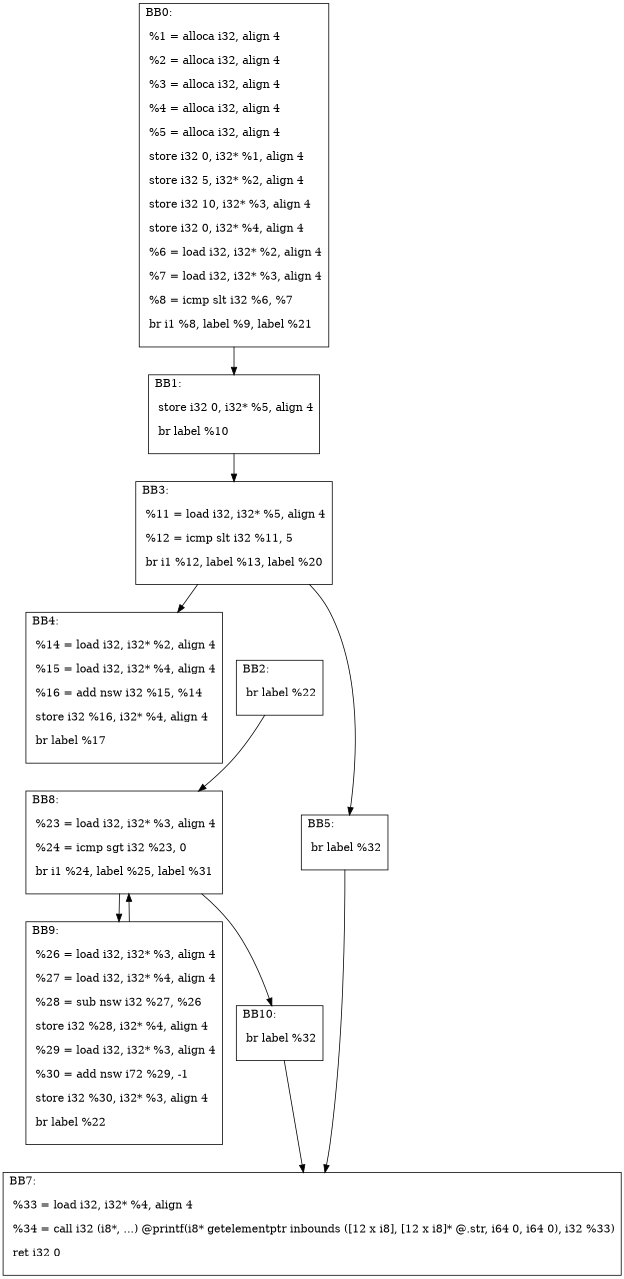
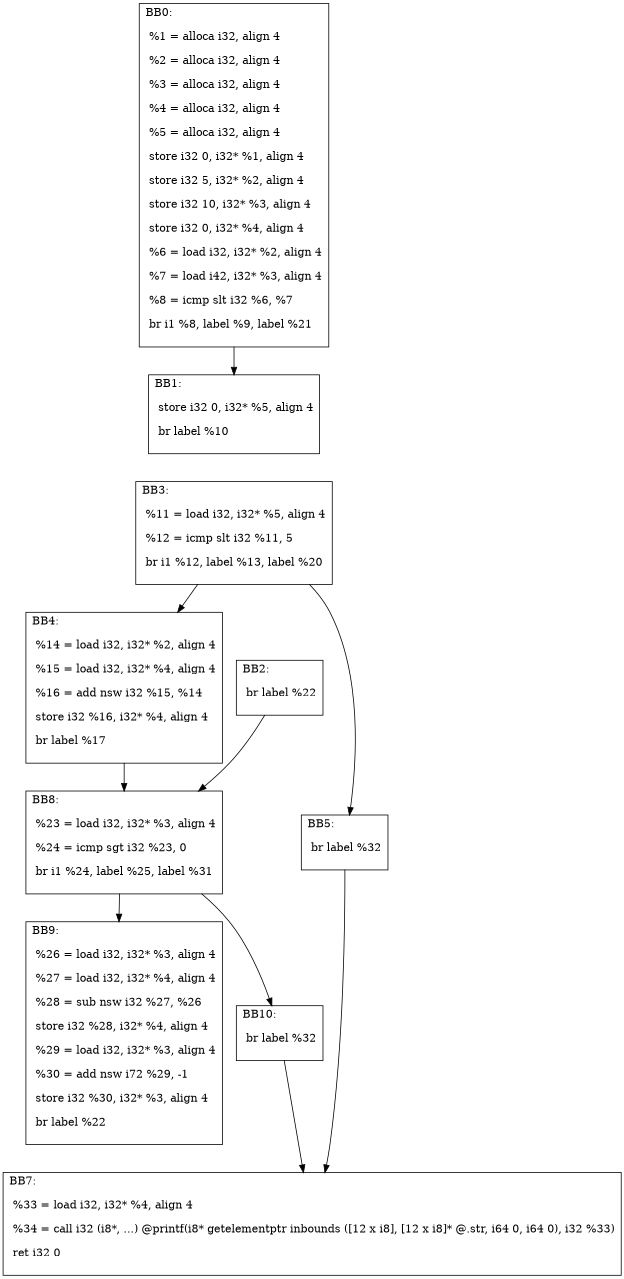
(234, 277) -> (234, 277)
(234, 464) -> none
(129, 912) -> (124, 773)
